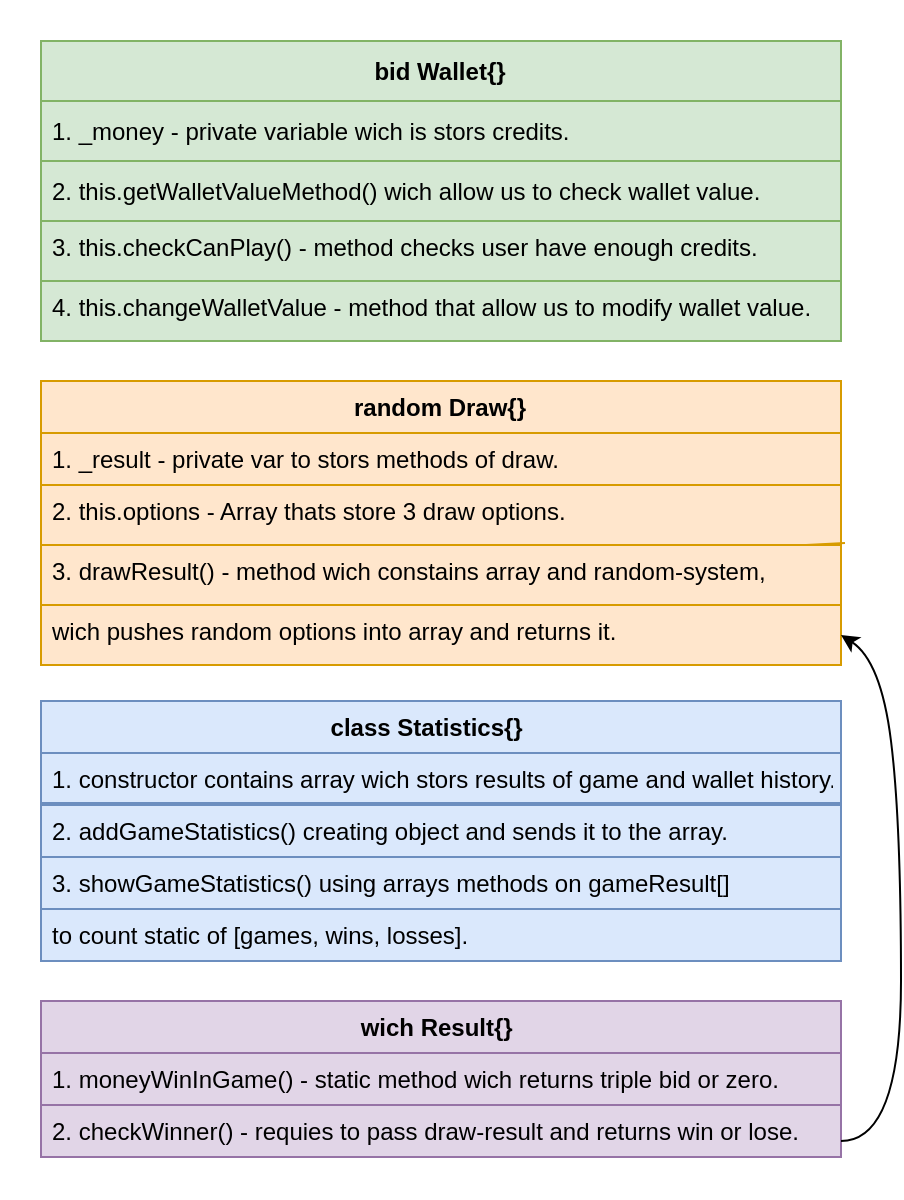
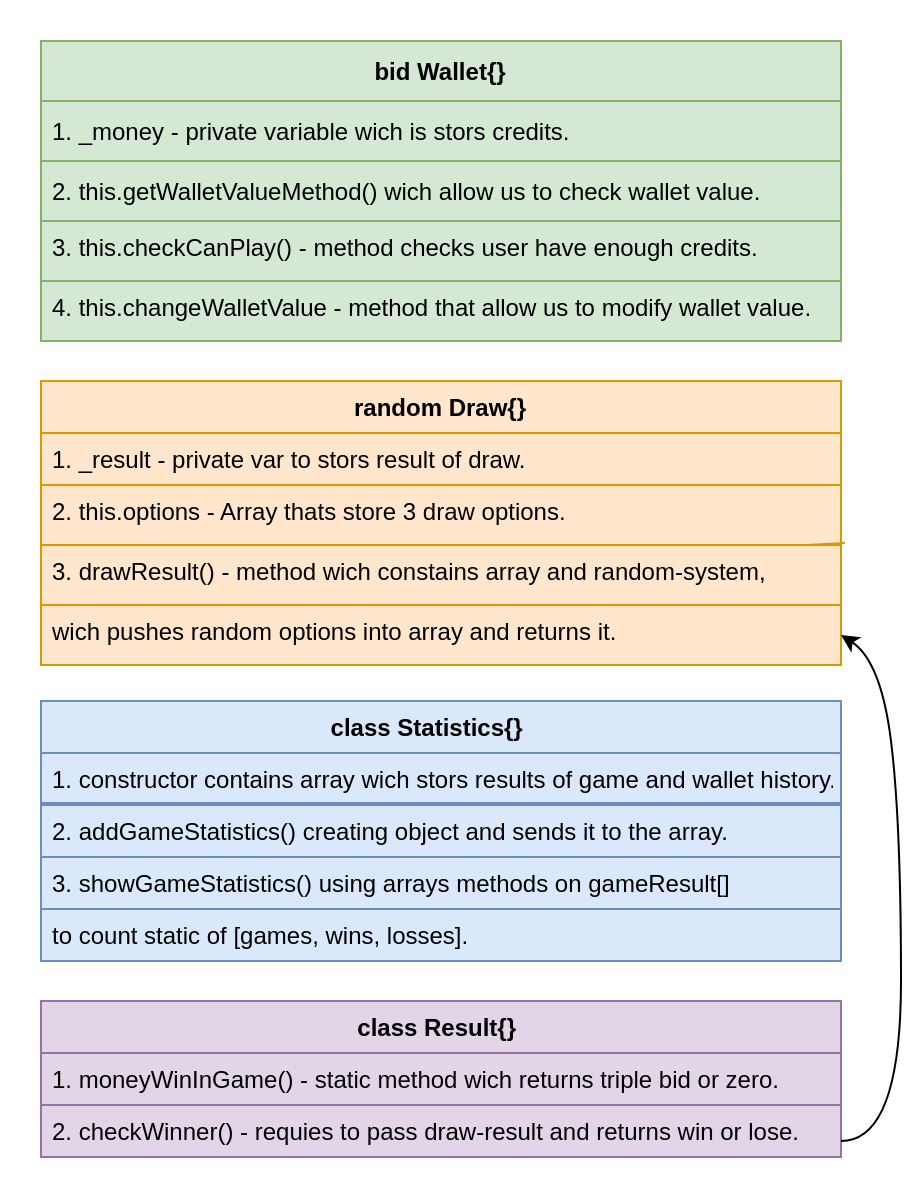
(347, 460) -> (338, 460)
(440, 1028) -> (440, 1028)
